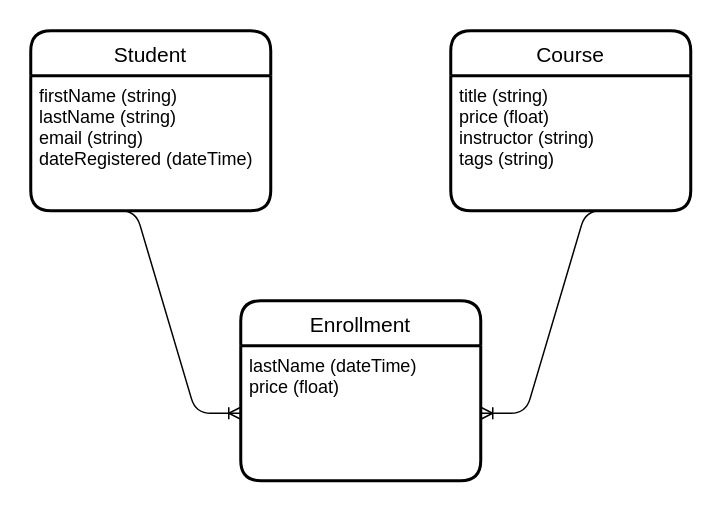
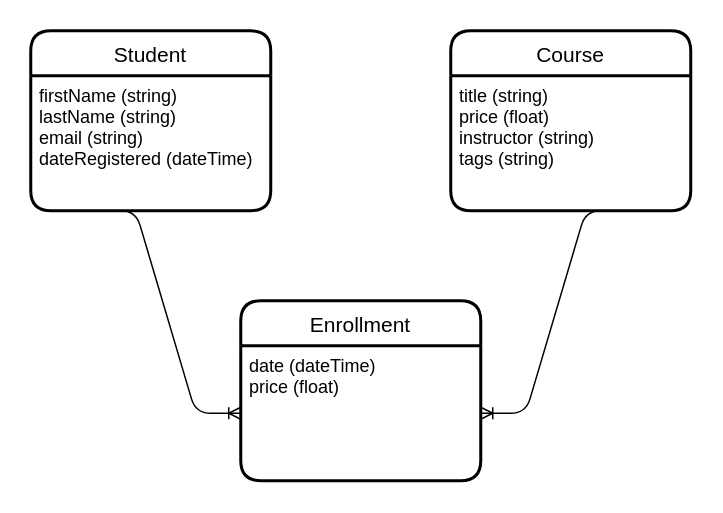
(338, 366) -> (320, 366)
